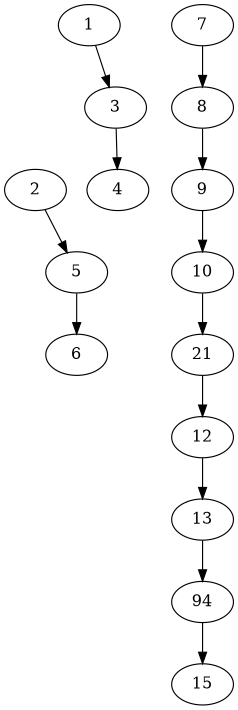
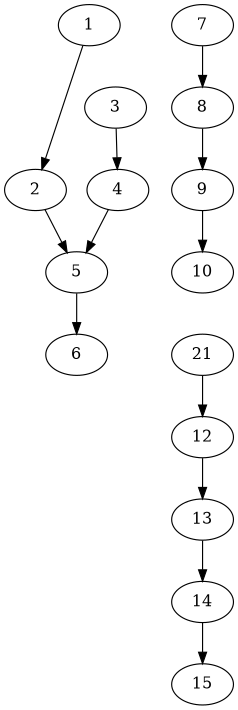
(101, 61) -> (64, 102)
none -> (100, 226)
(203, 308) -> none
(203, 602) -> (203, 602)
